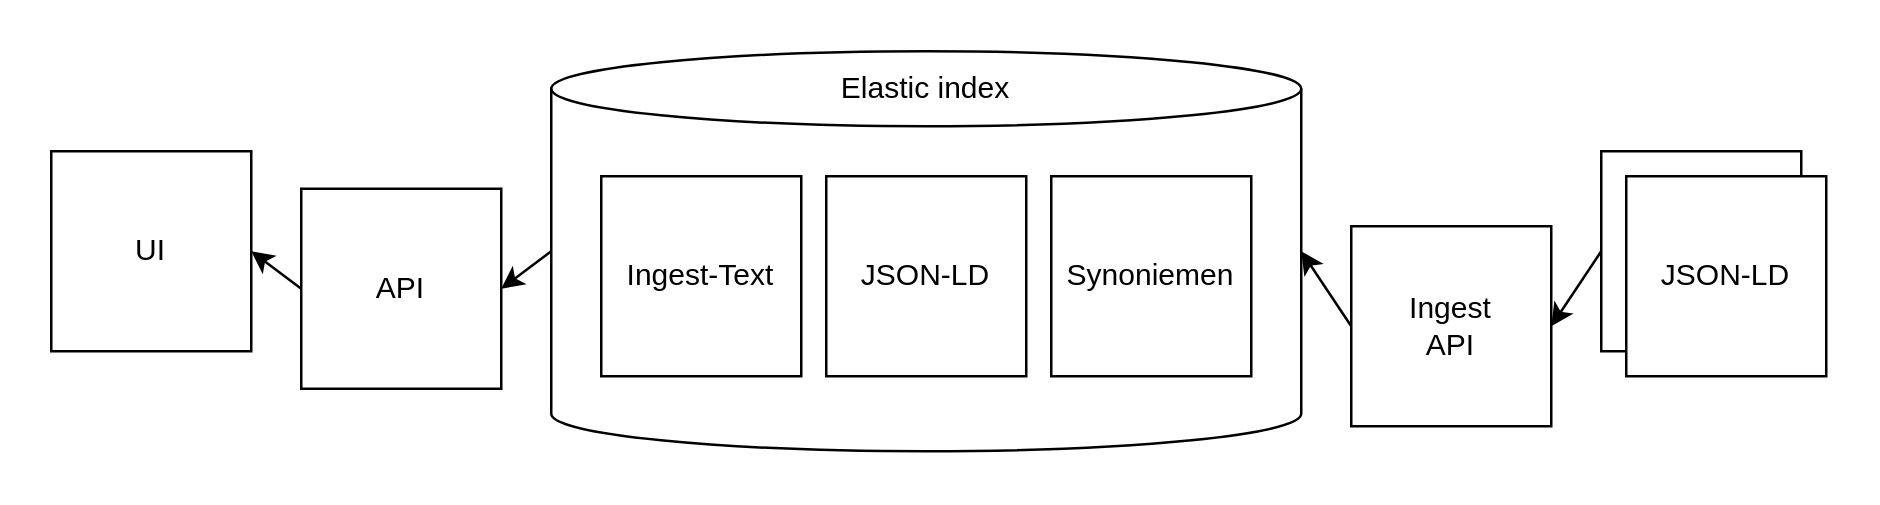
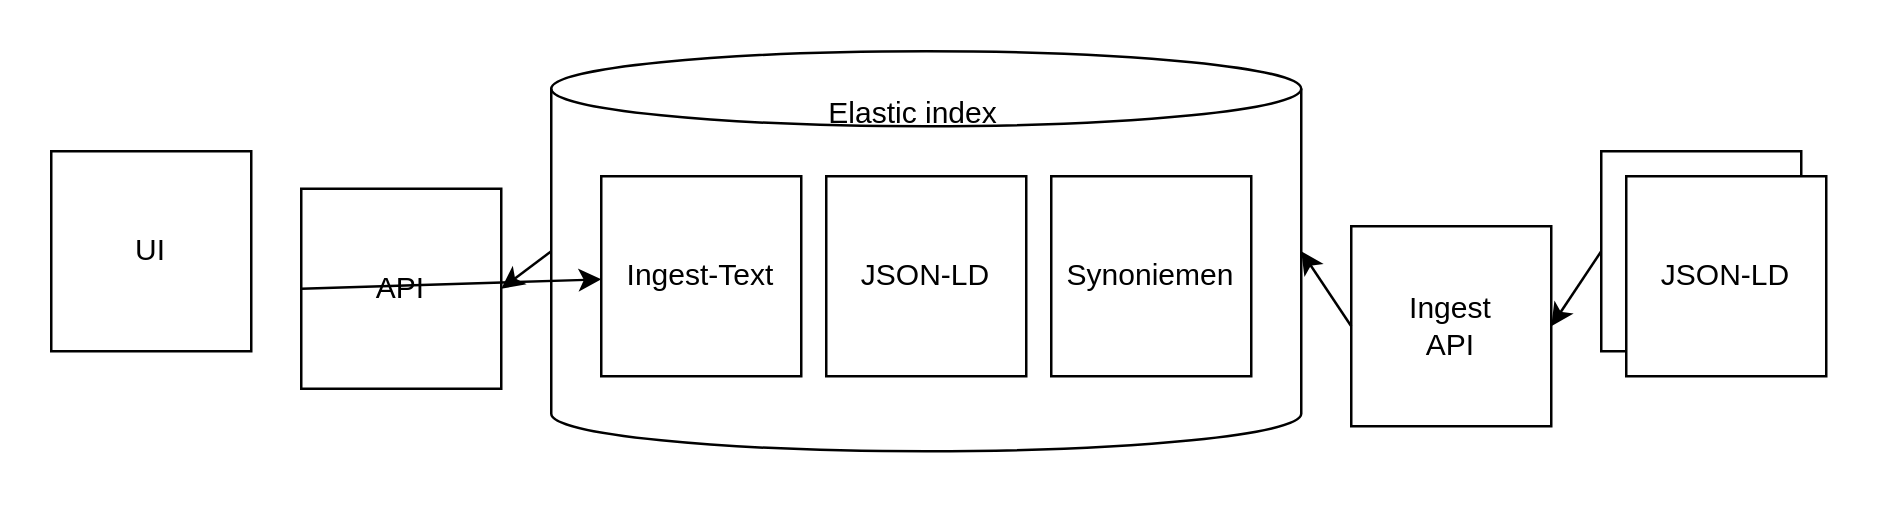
(926, 89) -> (914, 114)
(283, 275) -> (403, 286)
